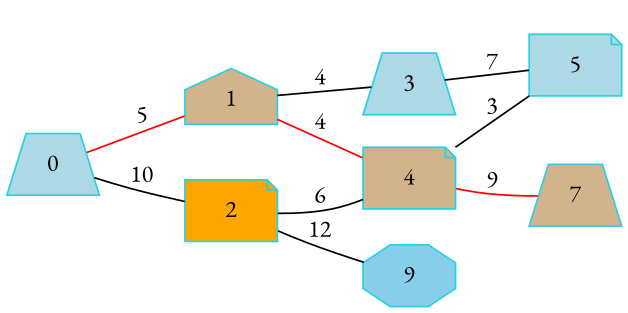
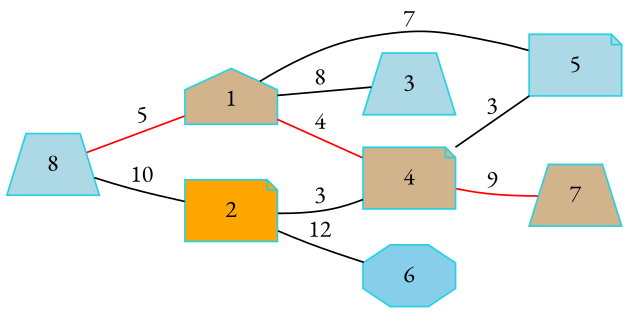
(487, 75) -> (390, 33)
(320, 78) -> (320, 78)
(53, 164) -> (53, 164)
(320, 196) -> (320, 196)
(409, 276) -> (409, 276)
